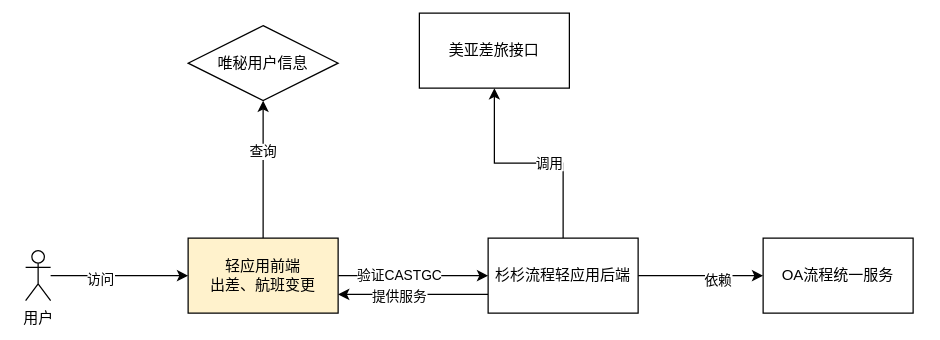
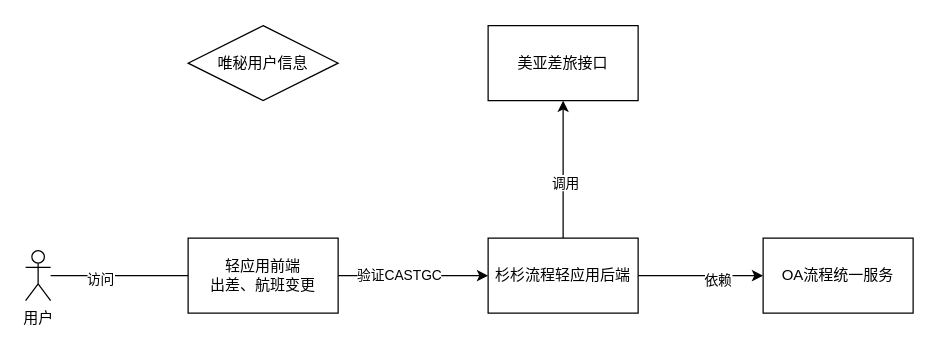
(494, 51) -> (563, 63)
(263, 174) -> none
(178, 276) -> (181, 276)
(263, 276) -> (263, 276)
(417, 294) -> none
